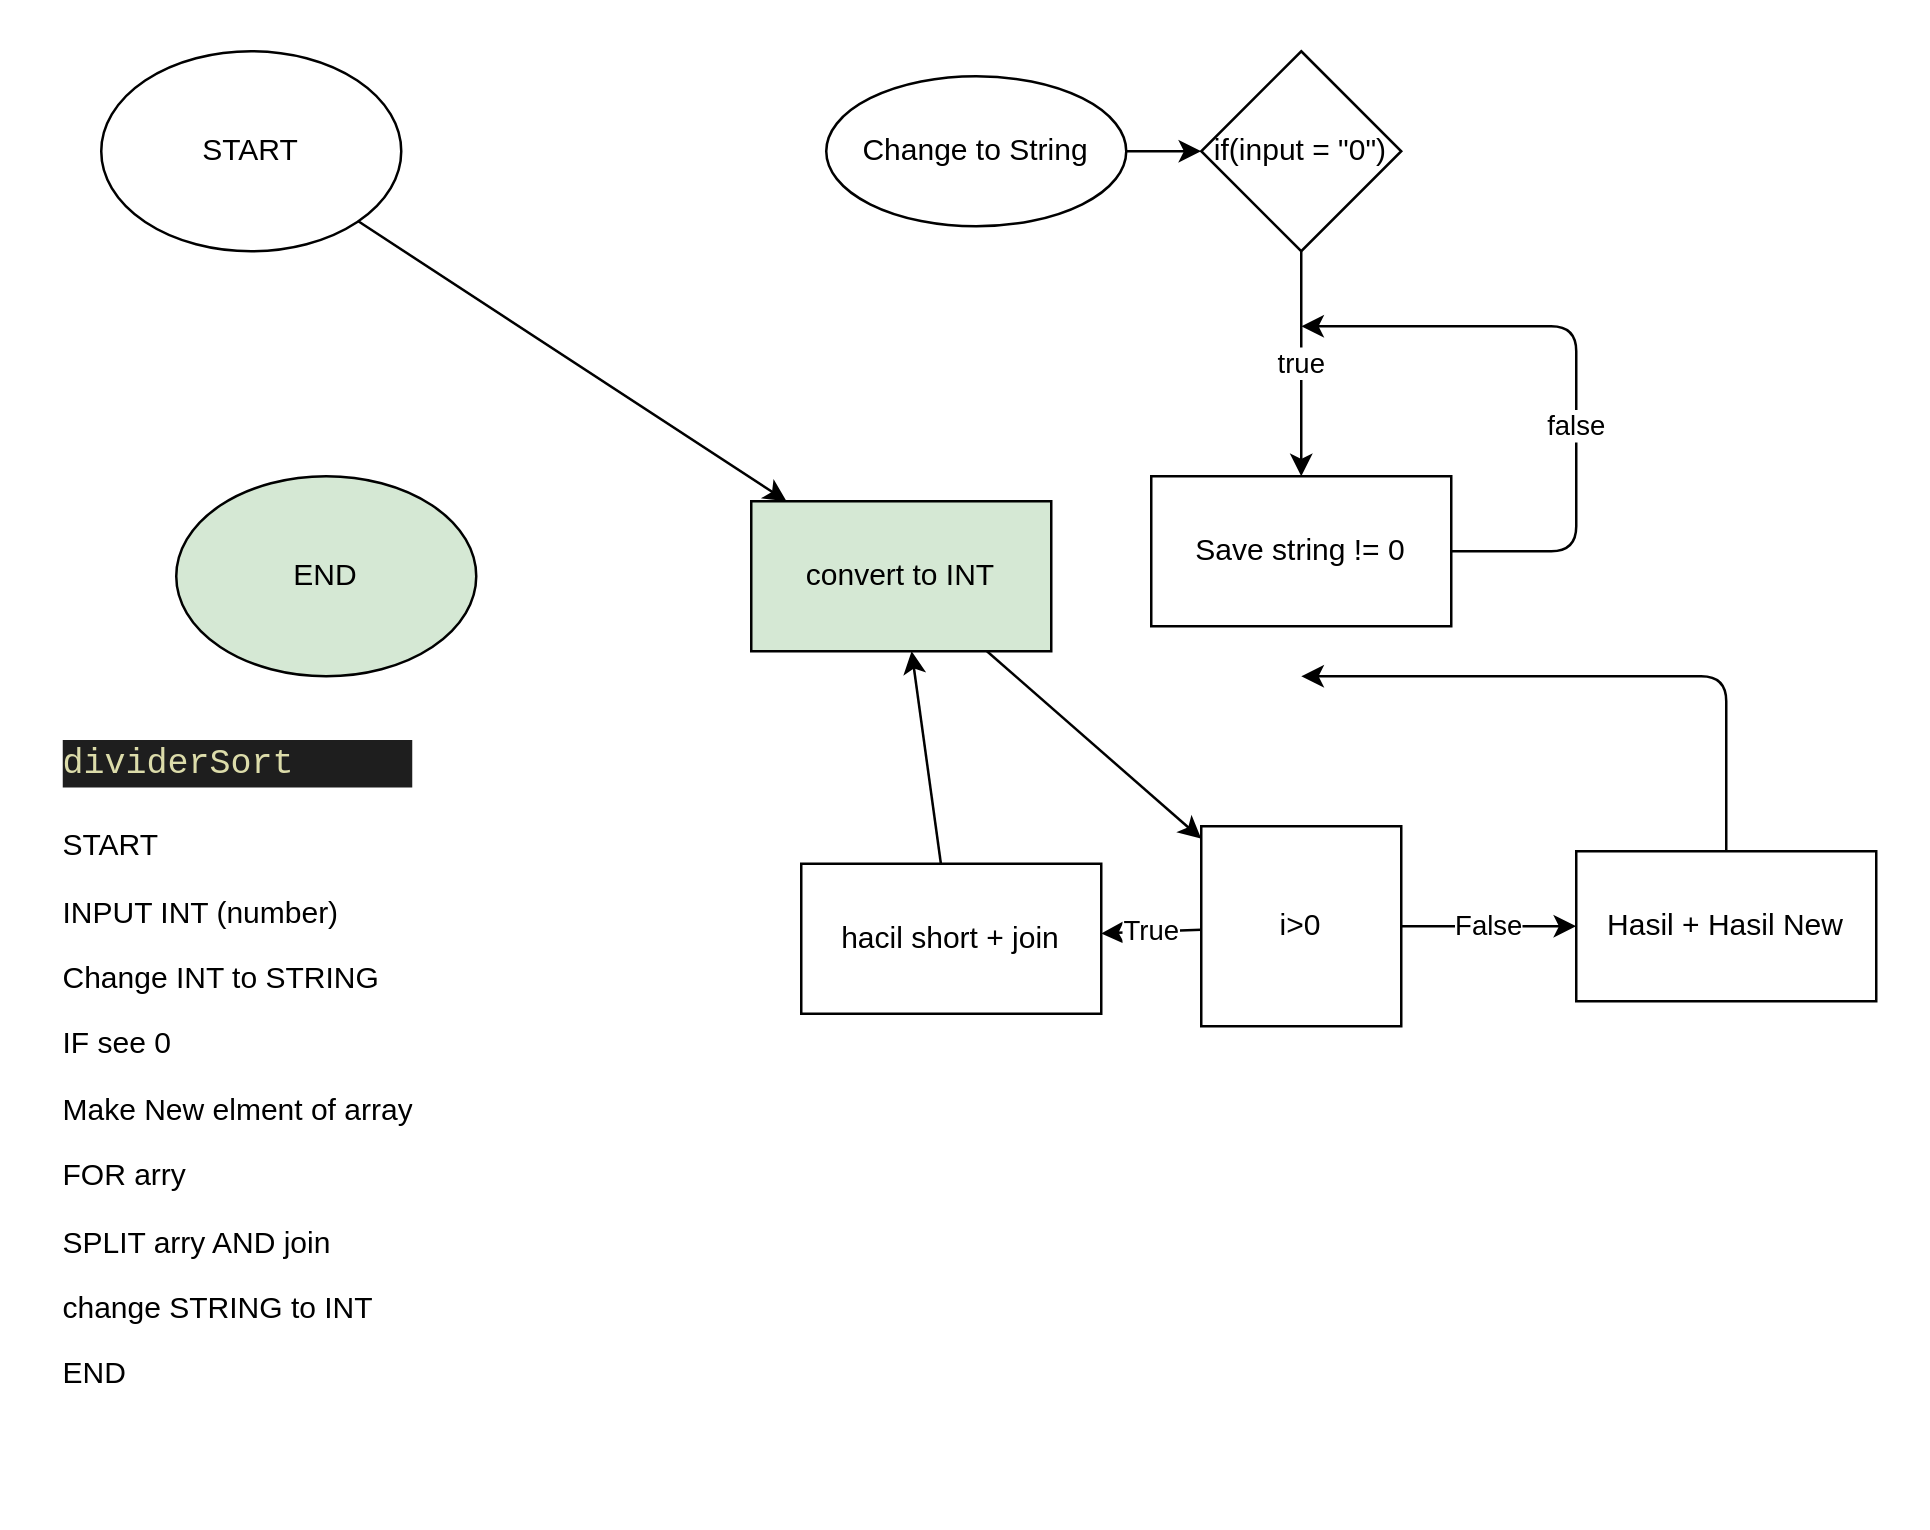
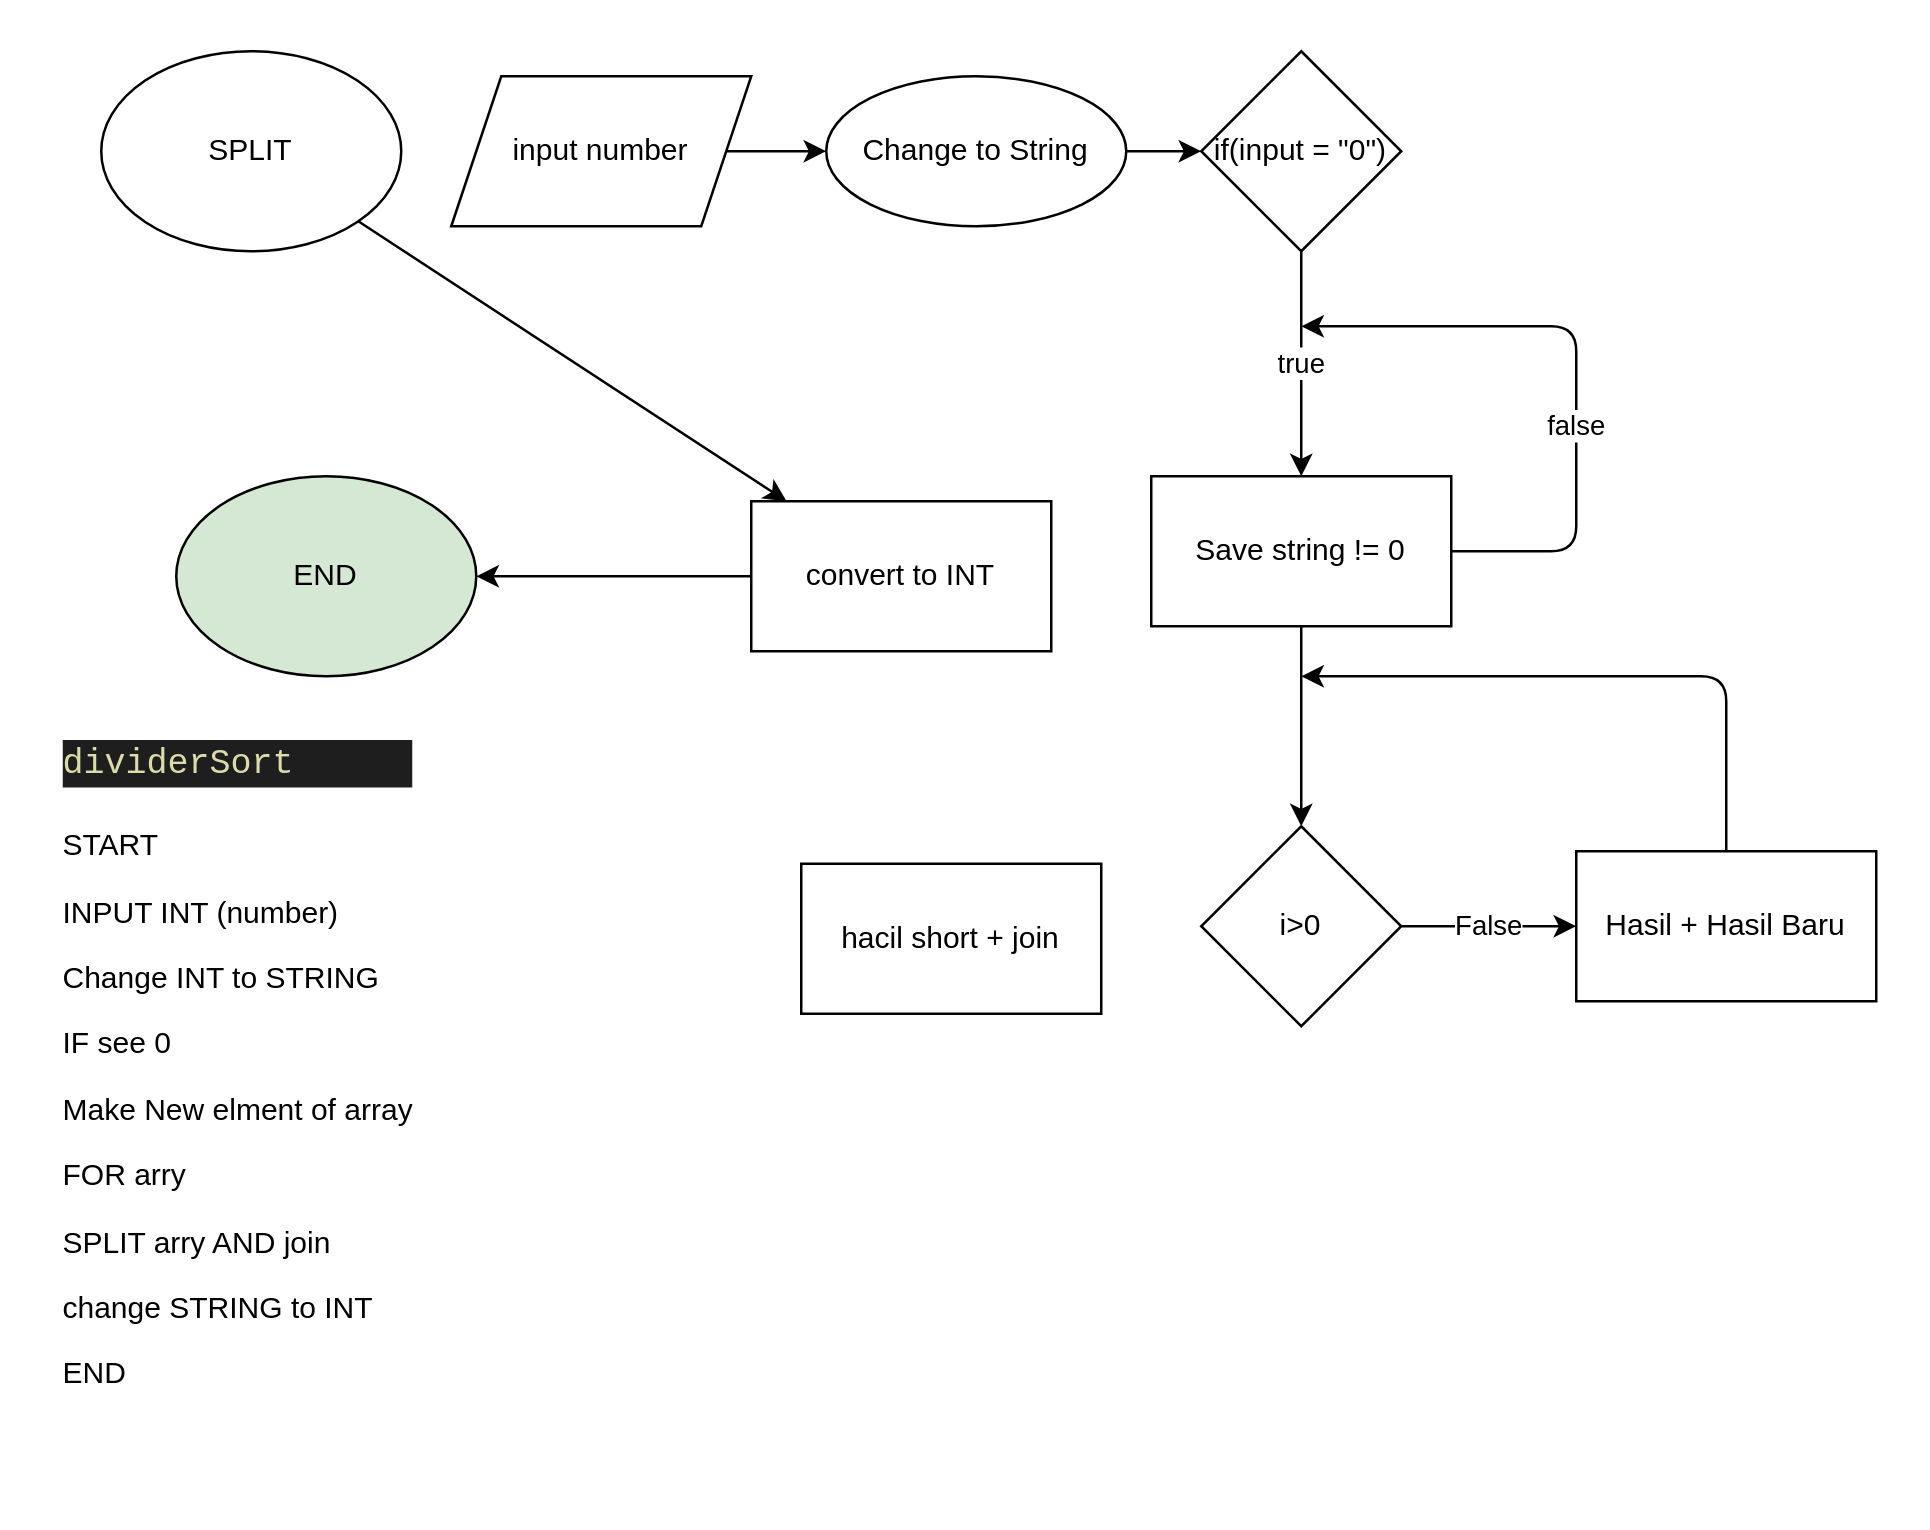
(251, 151) -> (251, 151)
none -> (601, 151)
none -> (768, 151)
(901, 576) -> (901, 576)
none -> (1301, 718)
(1088, 740) -> (622, 576)
(927, 765) -> none
(1301, 926) -> (1301, 926)
(1726, 926) -> (1726, 926)
(1159, 931) -> none
